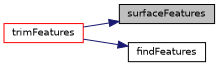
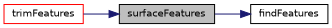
(101, 42) -> (228, 14)
